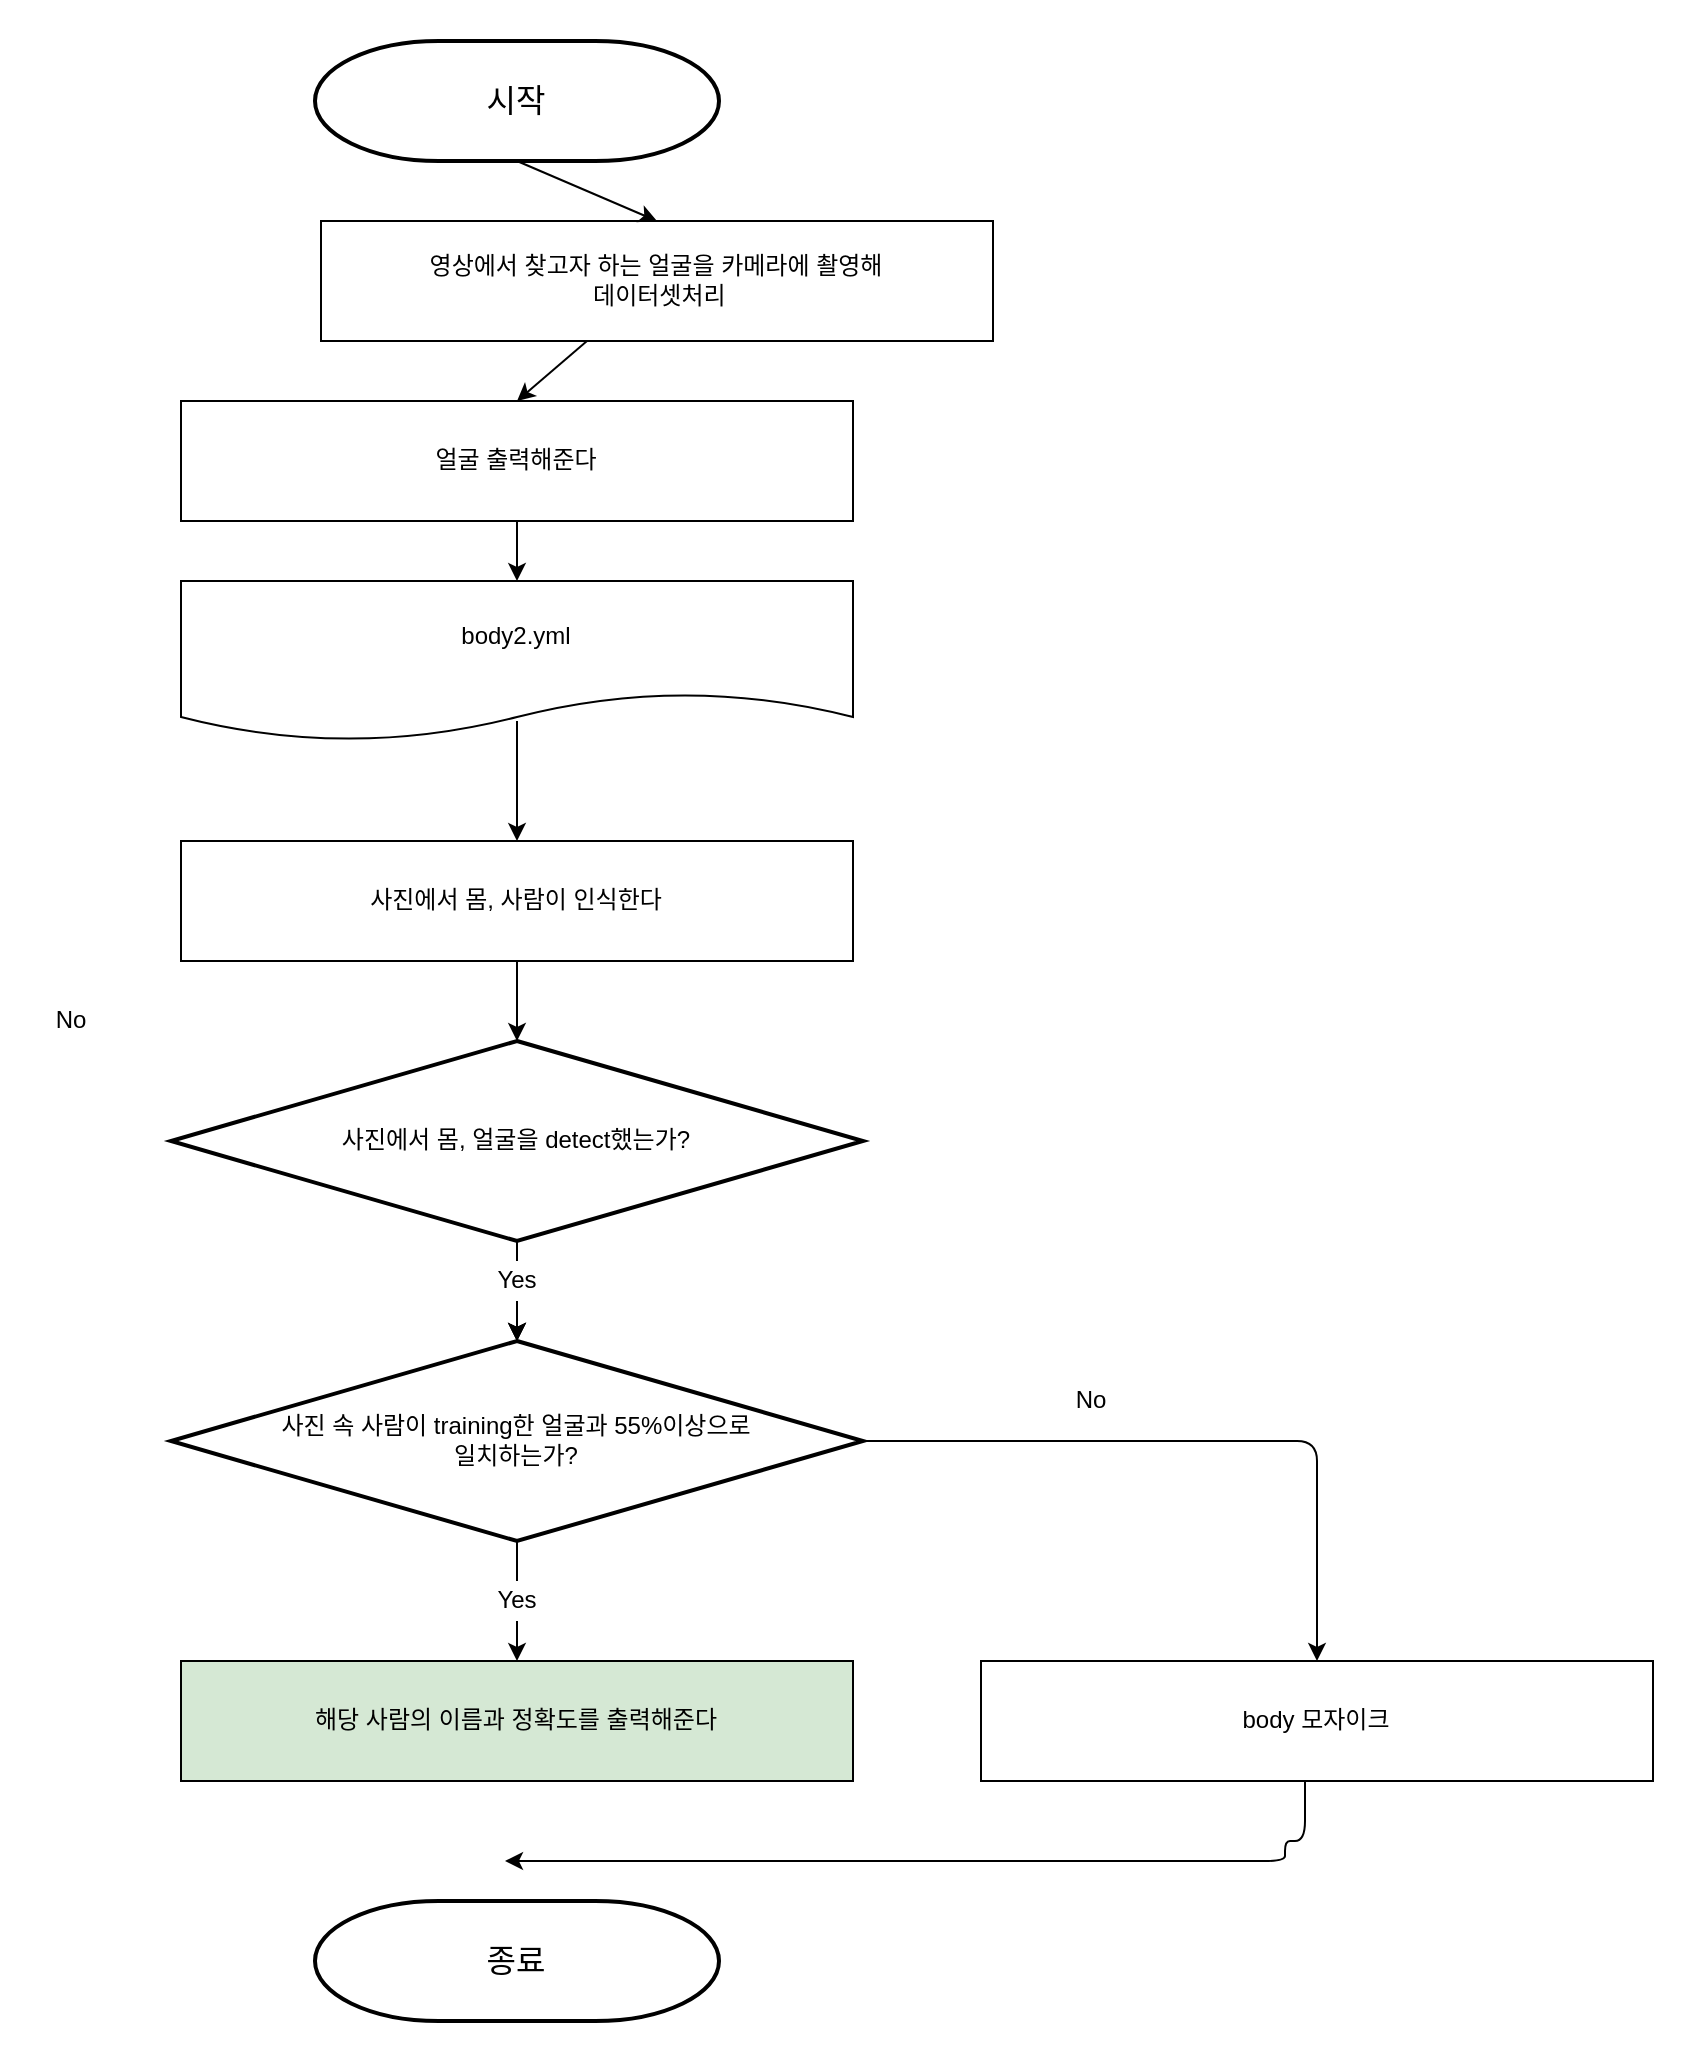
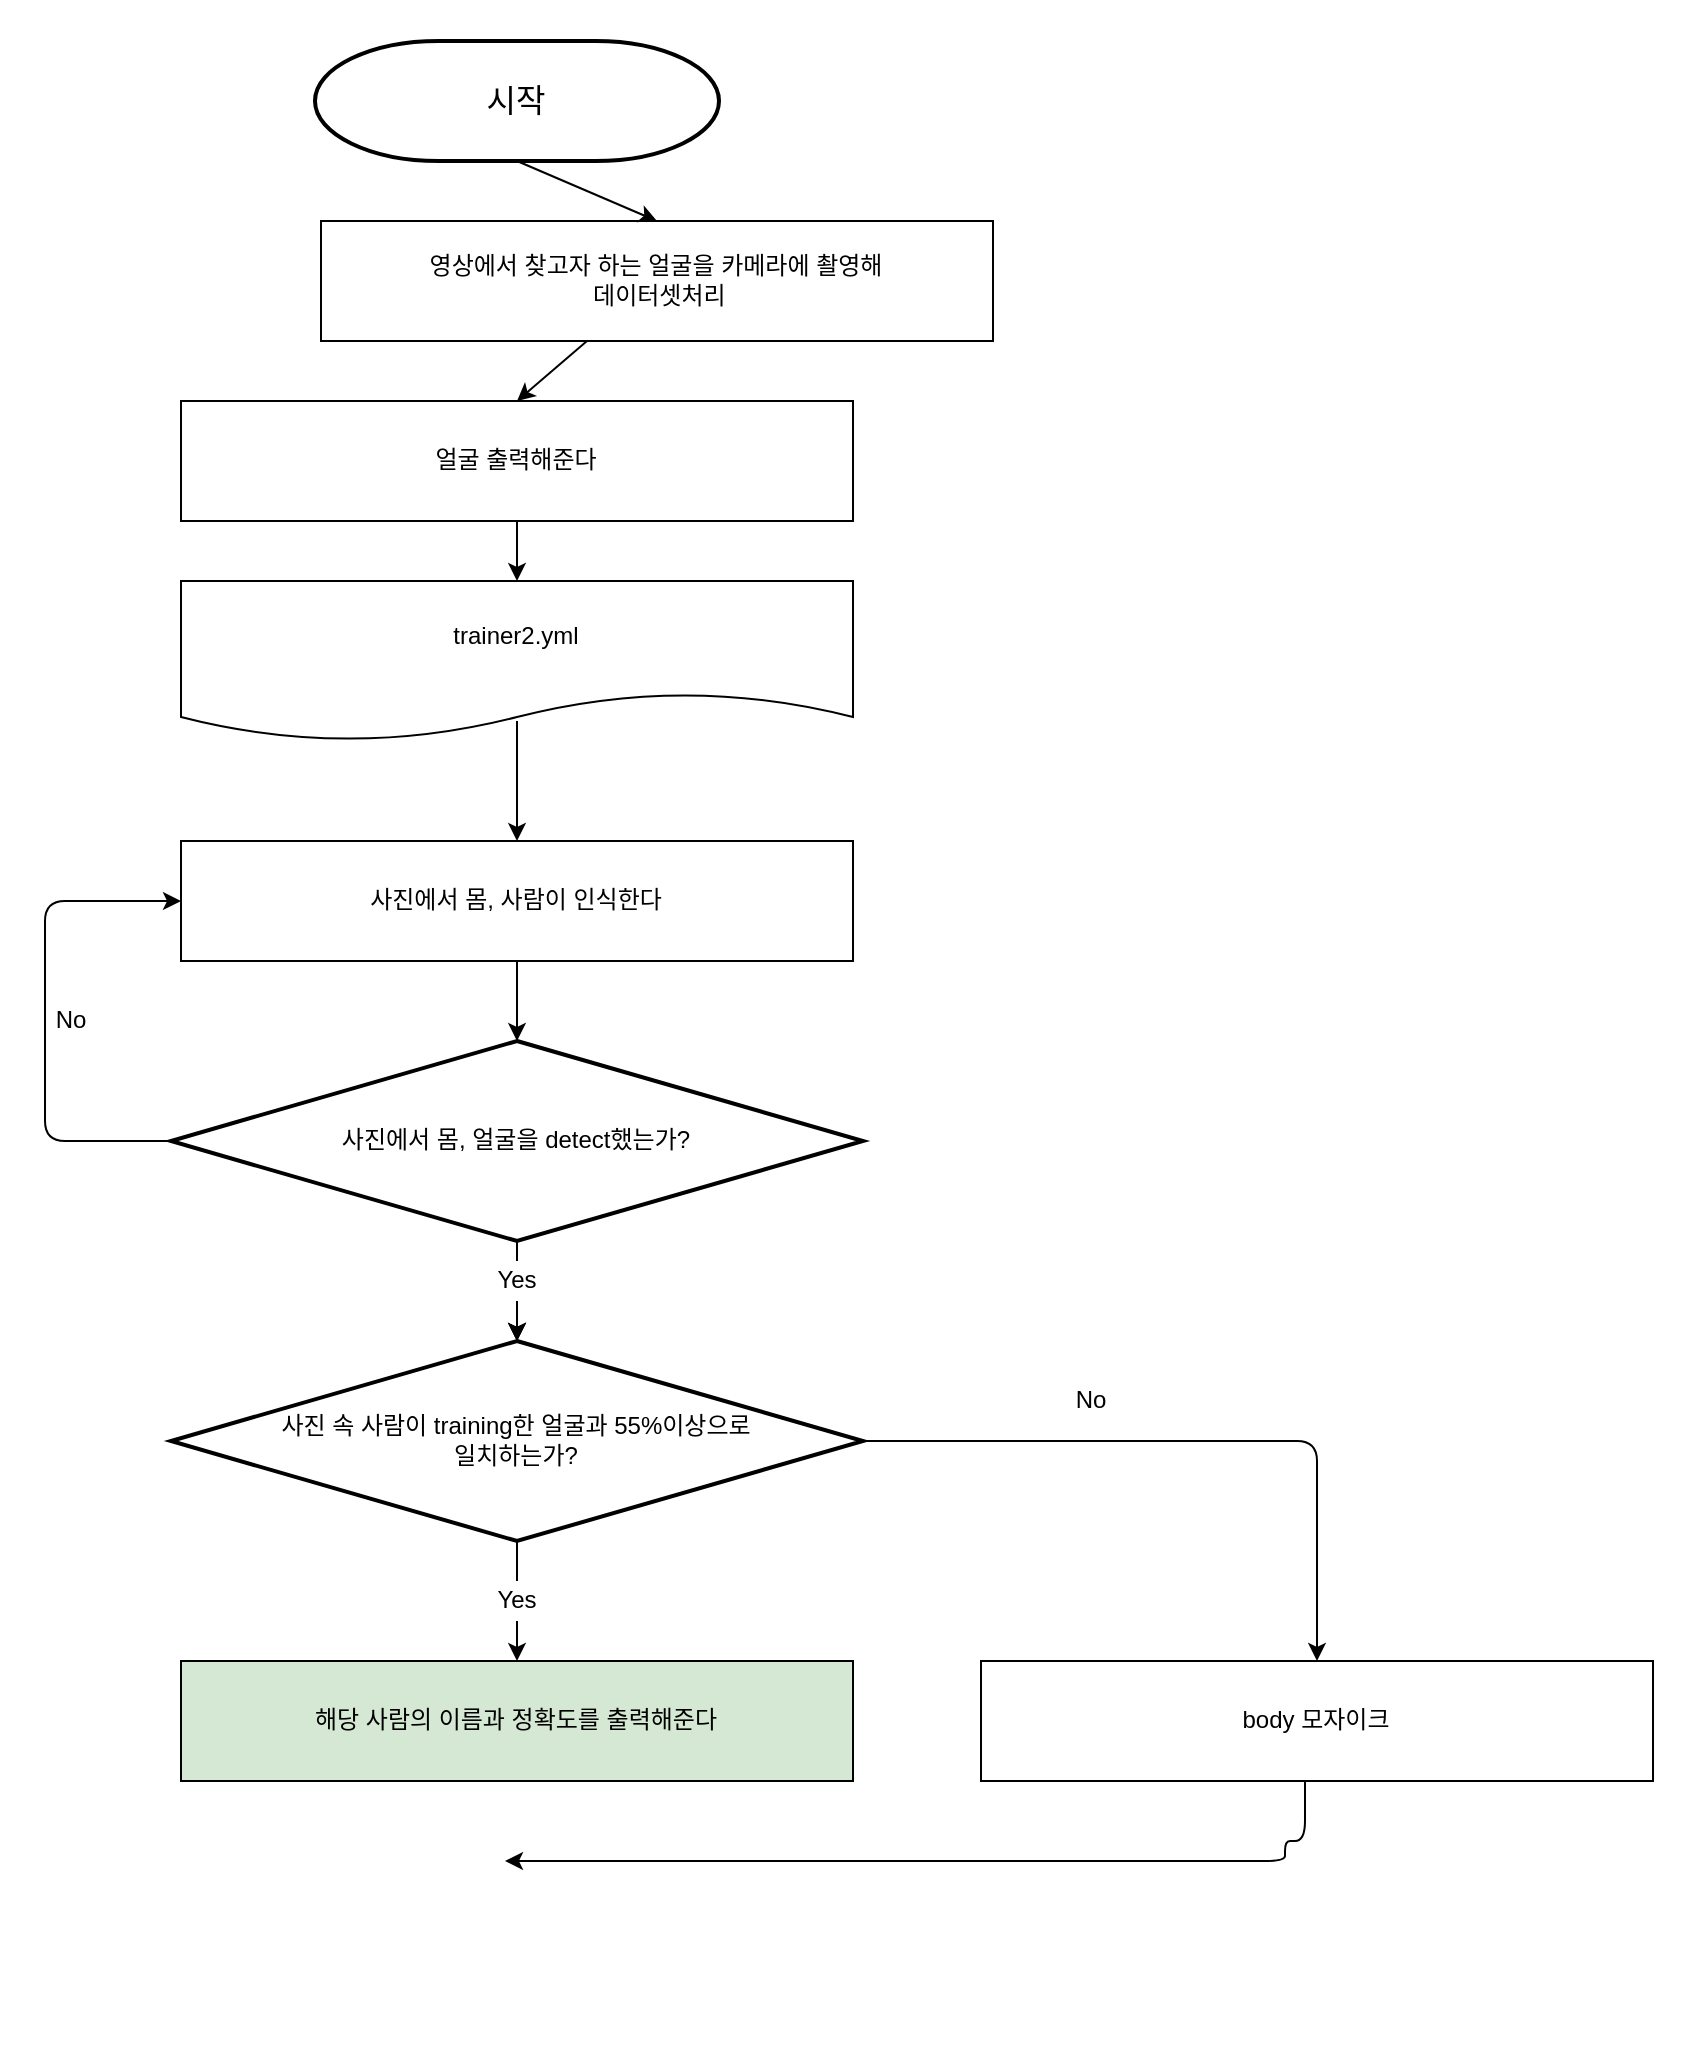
(517, 637) -> (517, 637)
none -> (45, 1021)
(517, 1961) -> none
